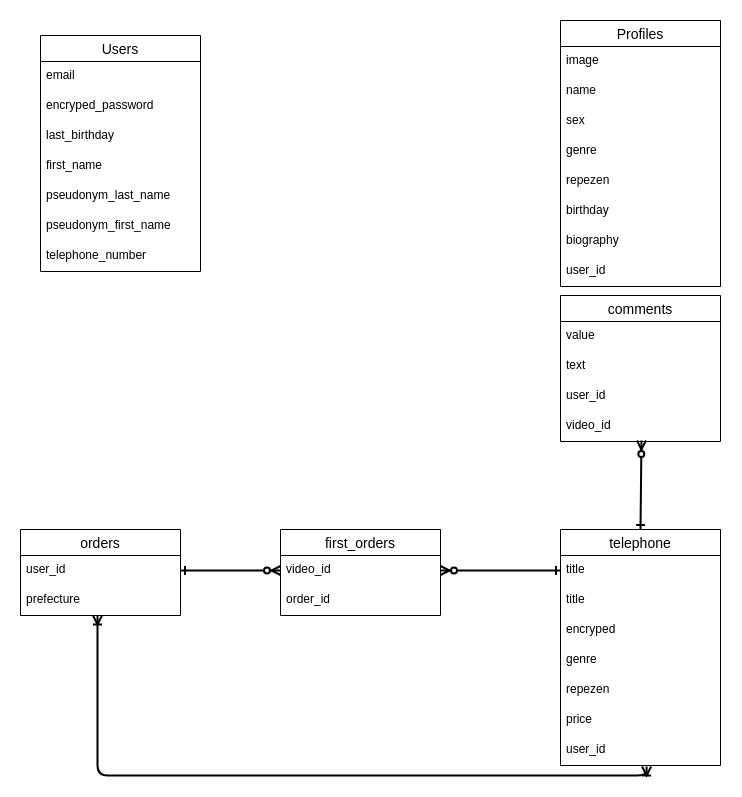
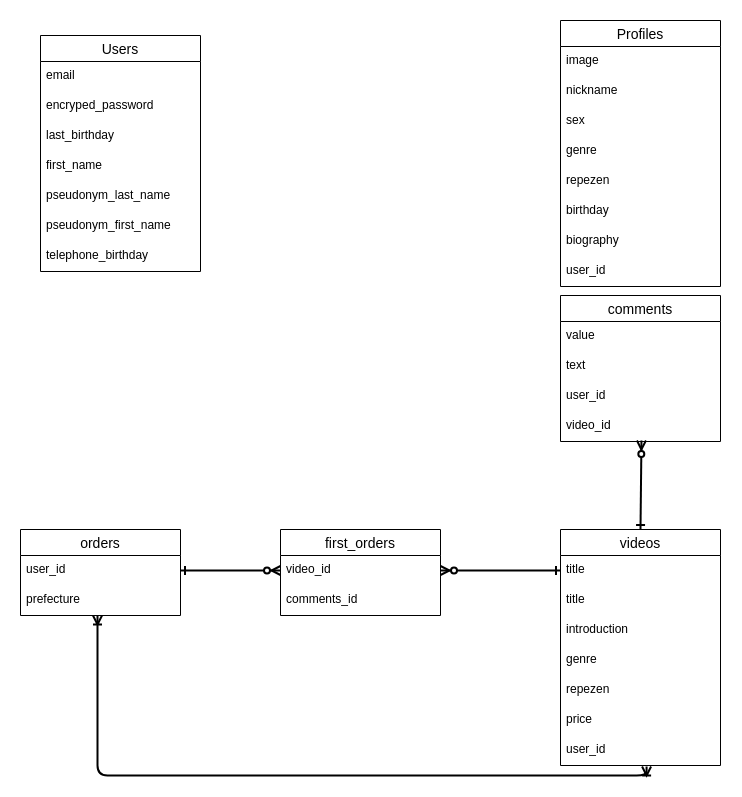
(579, 90) -> (591, 90)
(98, 255) -> (103, 255)
(640, 543) -> (640, 543)
(311, 599) -> (321, 599)
(593, 629) -> (603, 629)
